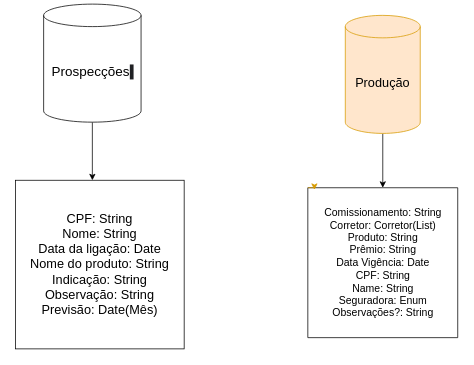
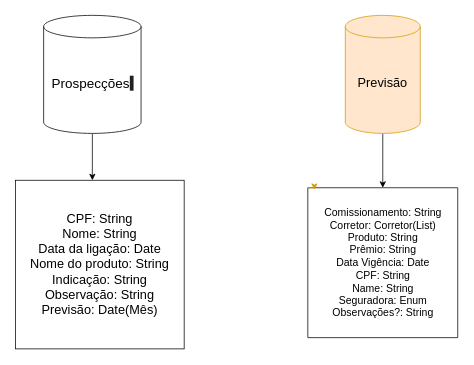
(92, 63) -> (92, 74)
(383, 84) -> (383, 84)
